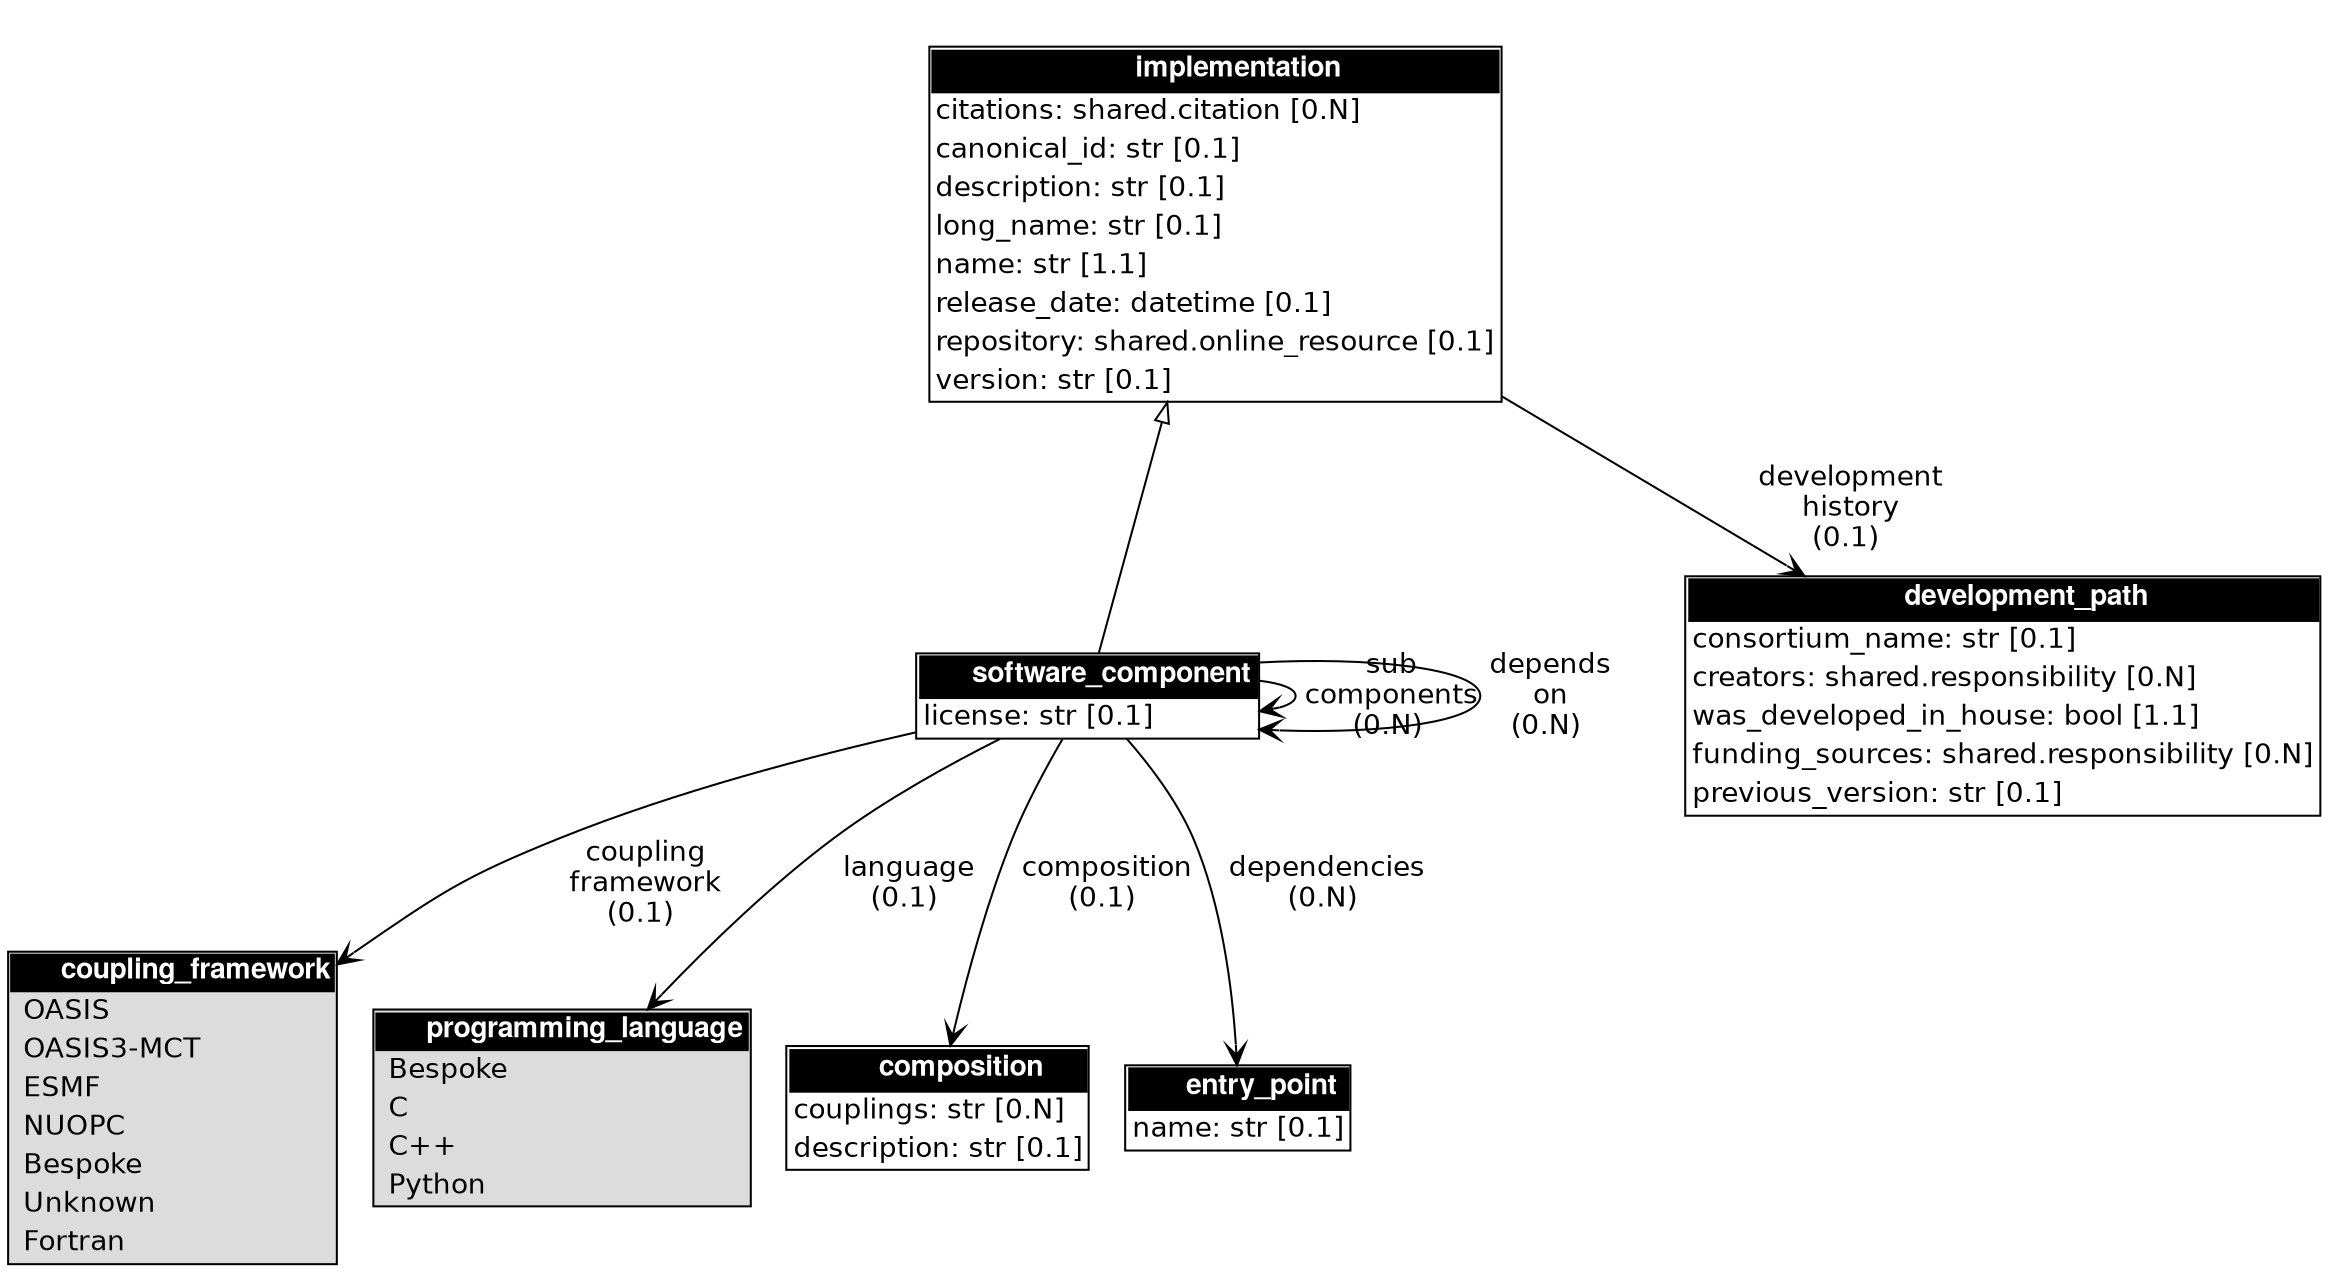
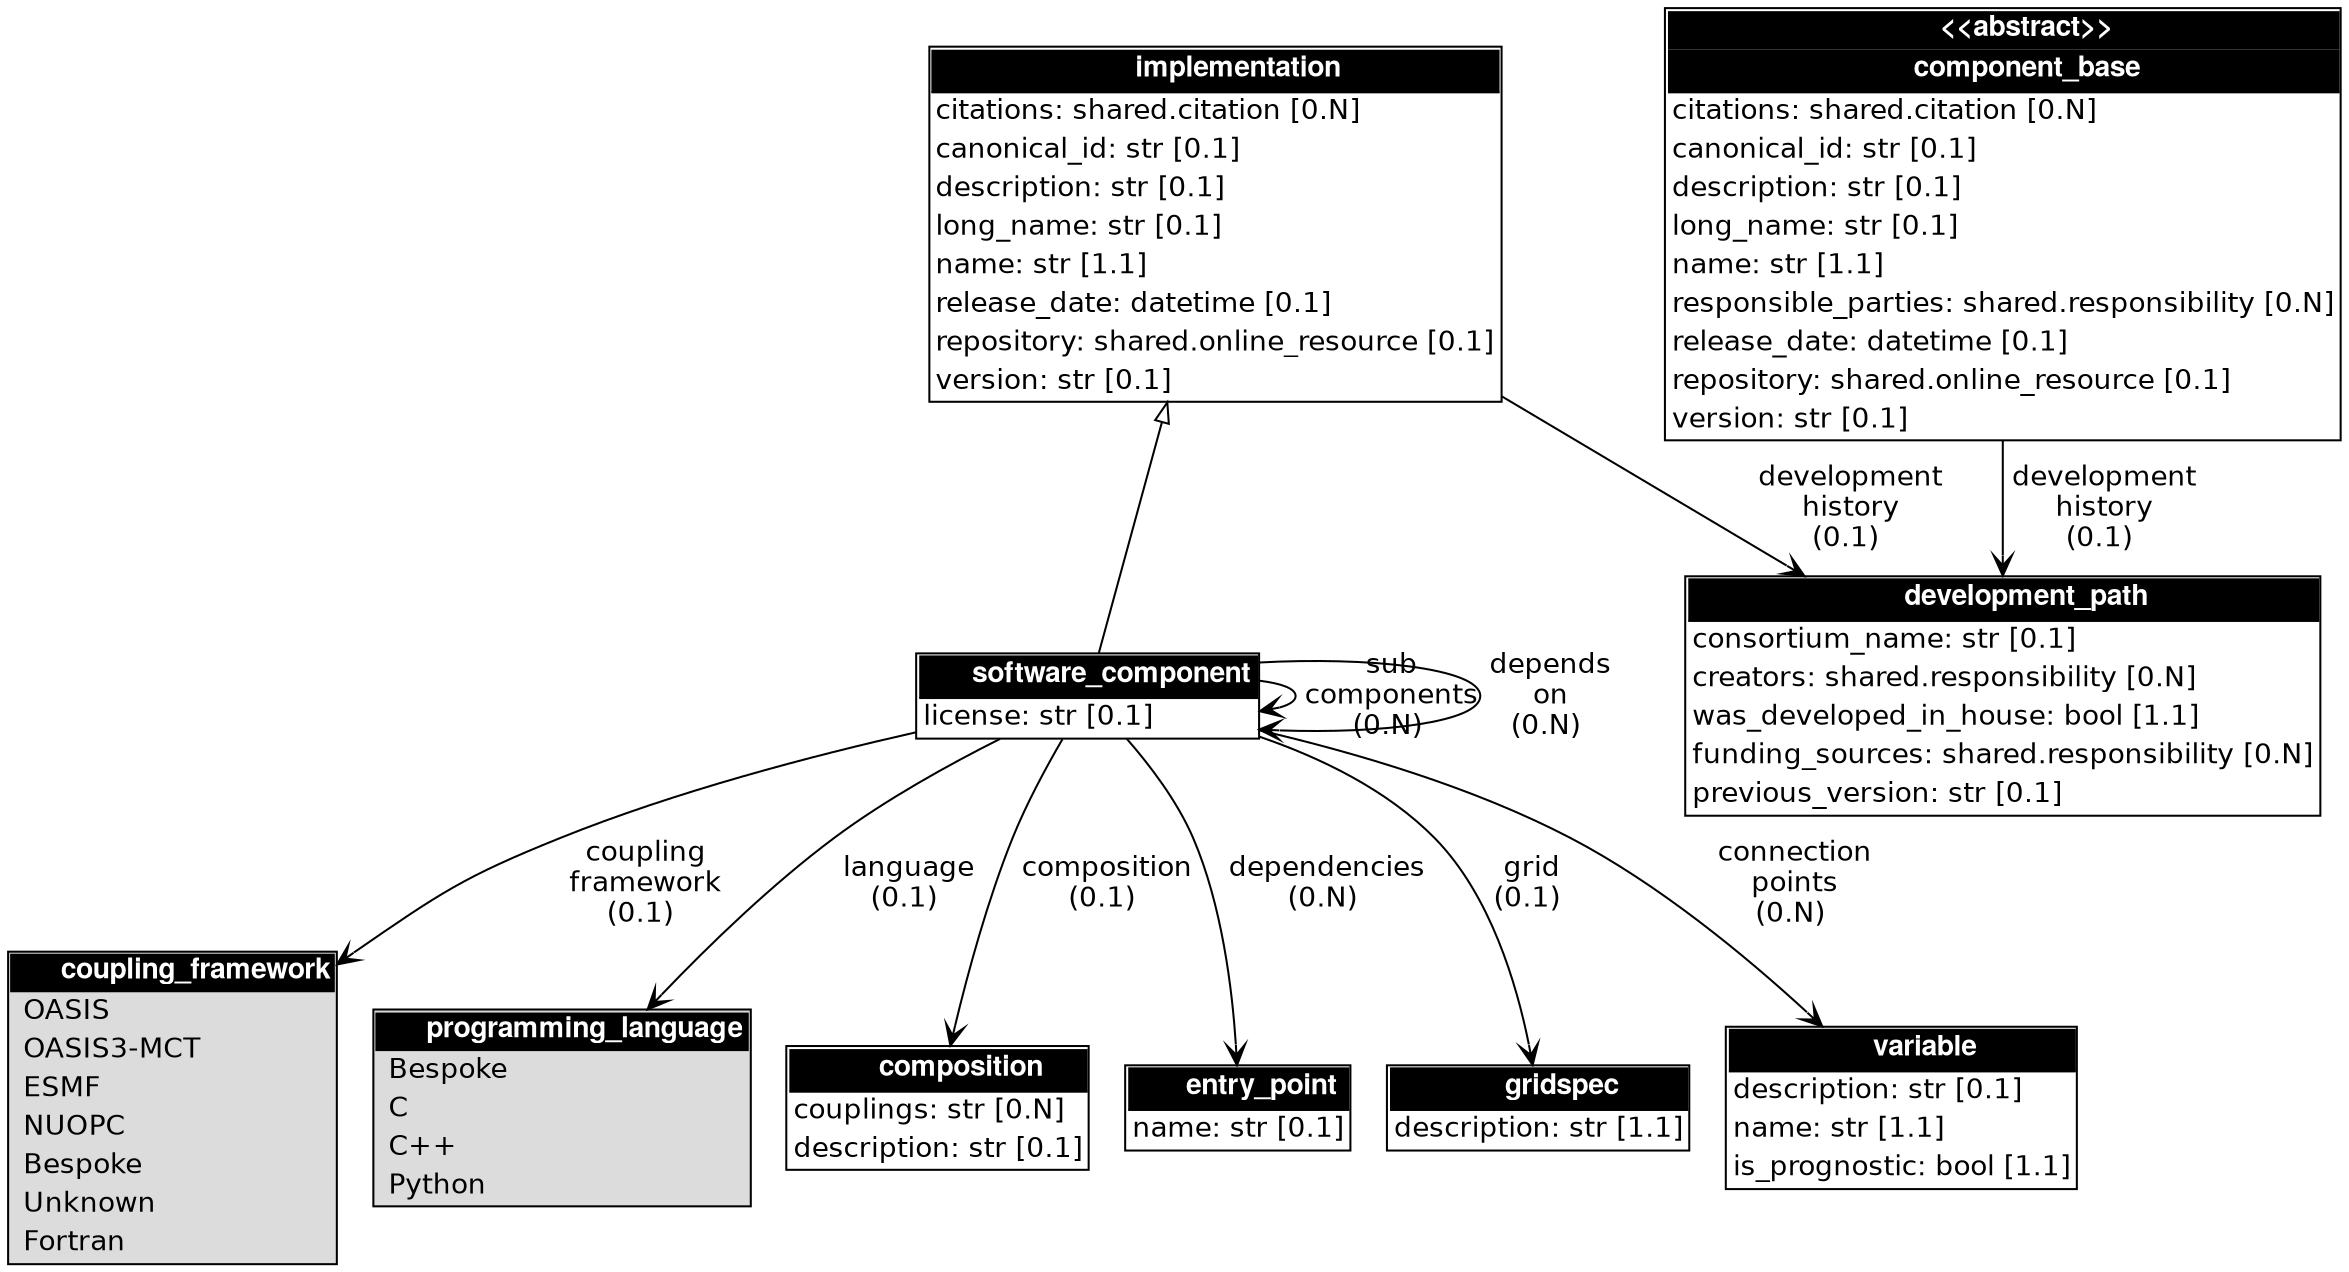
none -> (2003, 224)
none -> (1538, 1108)
none -> (1901, 1108)
